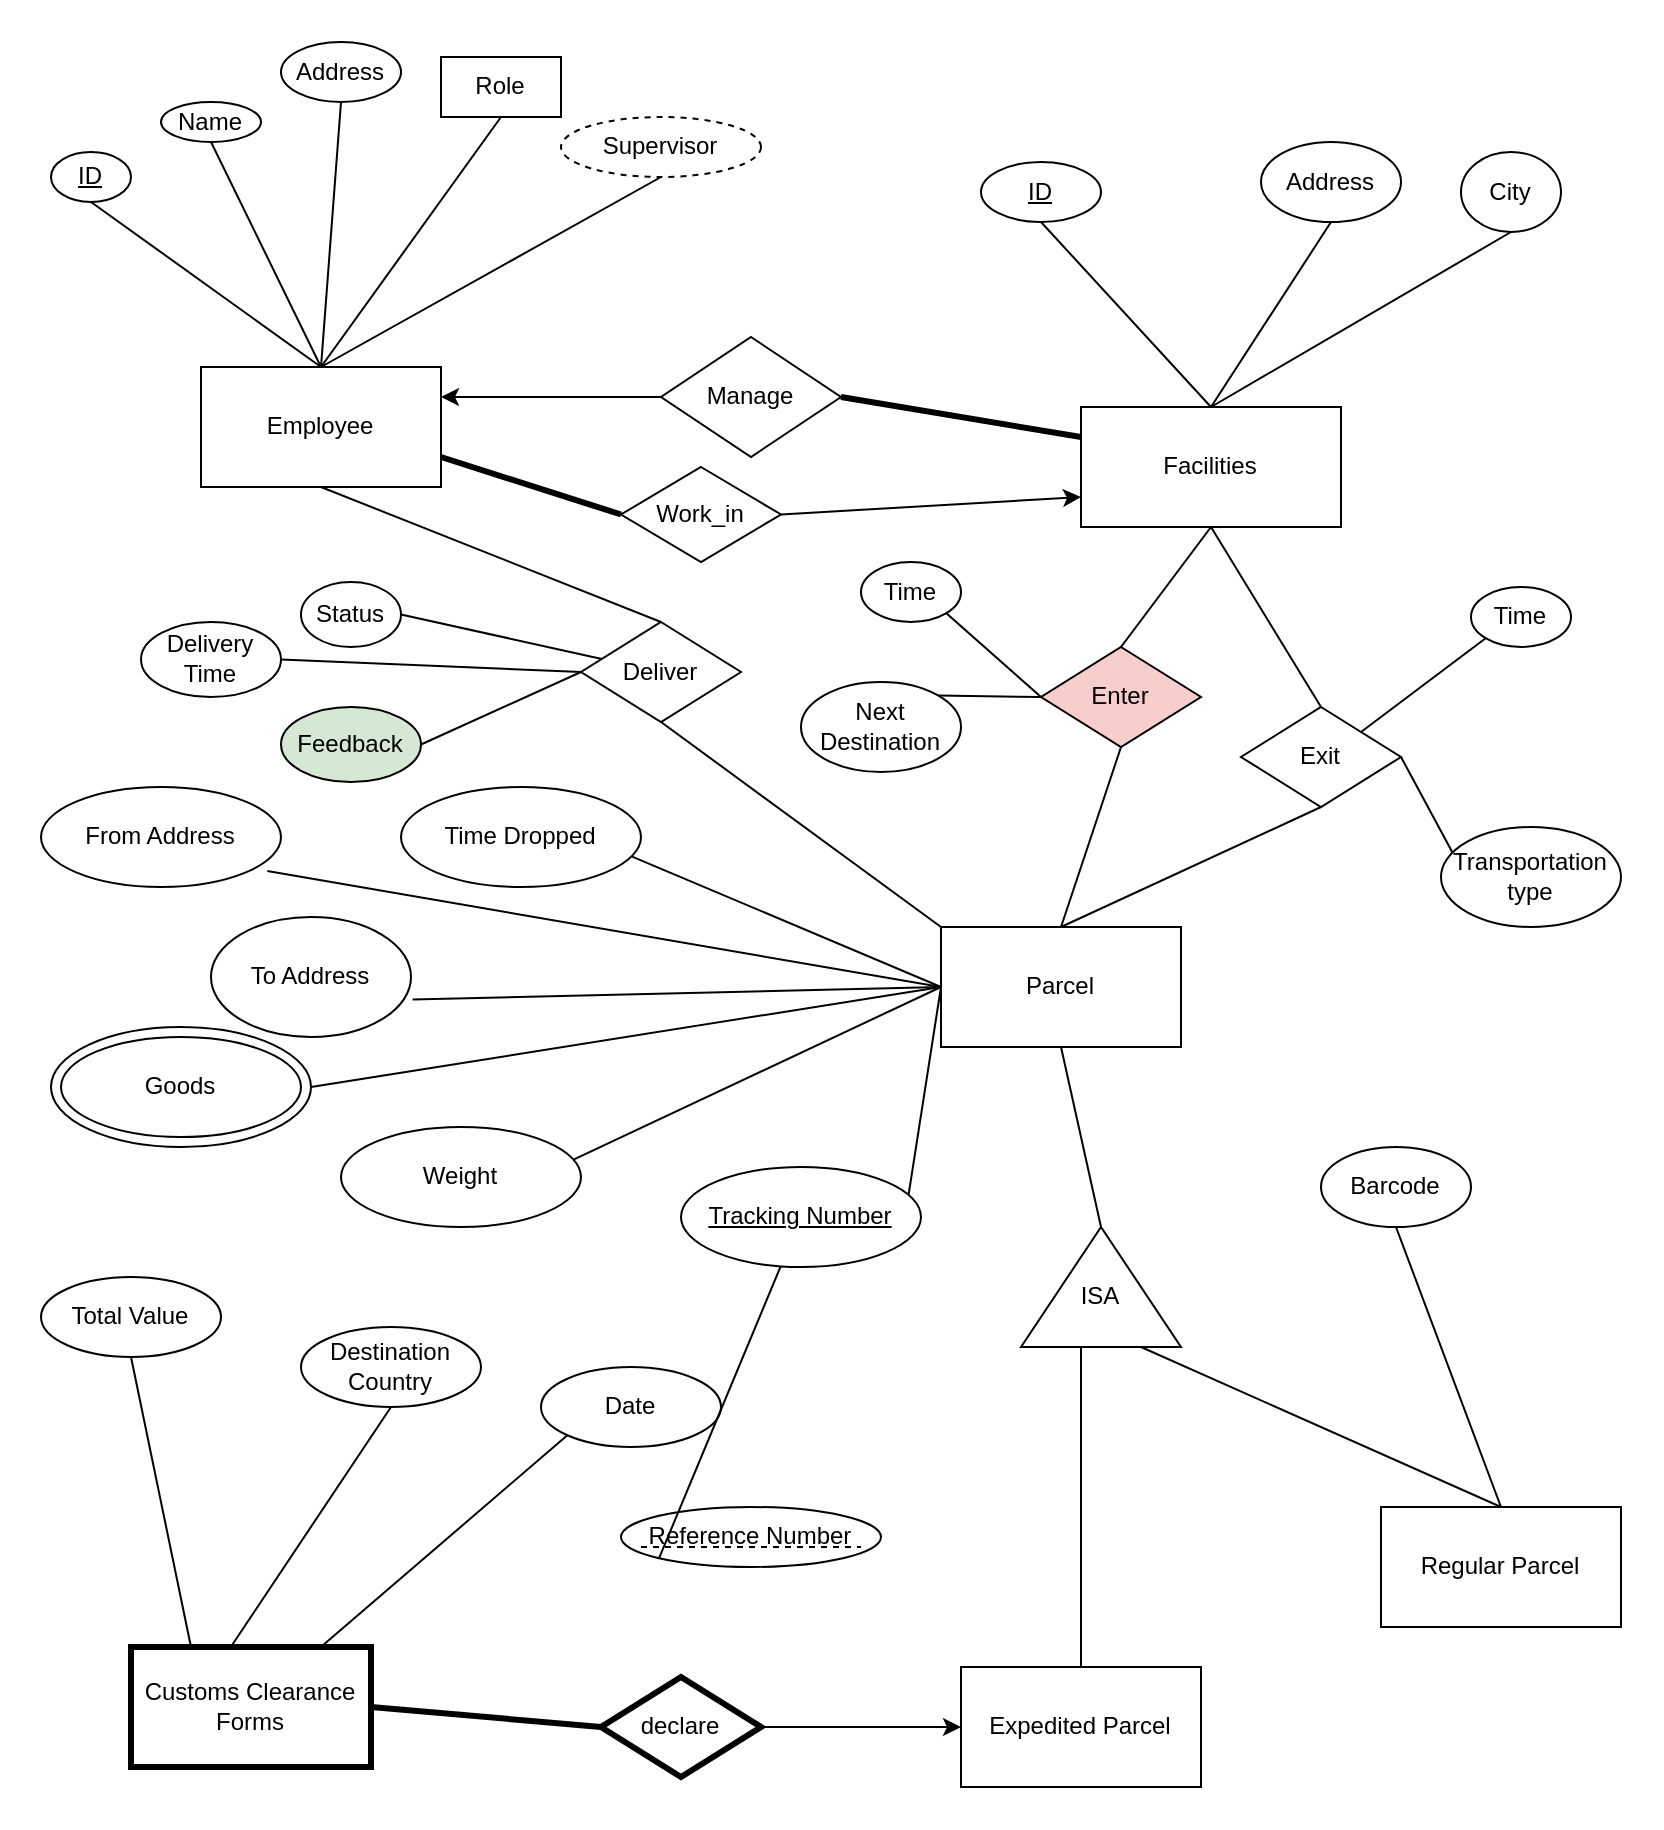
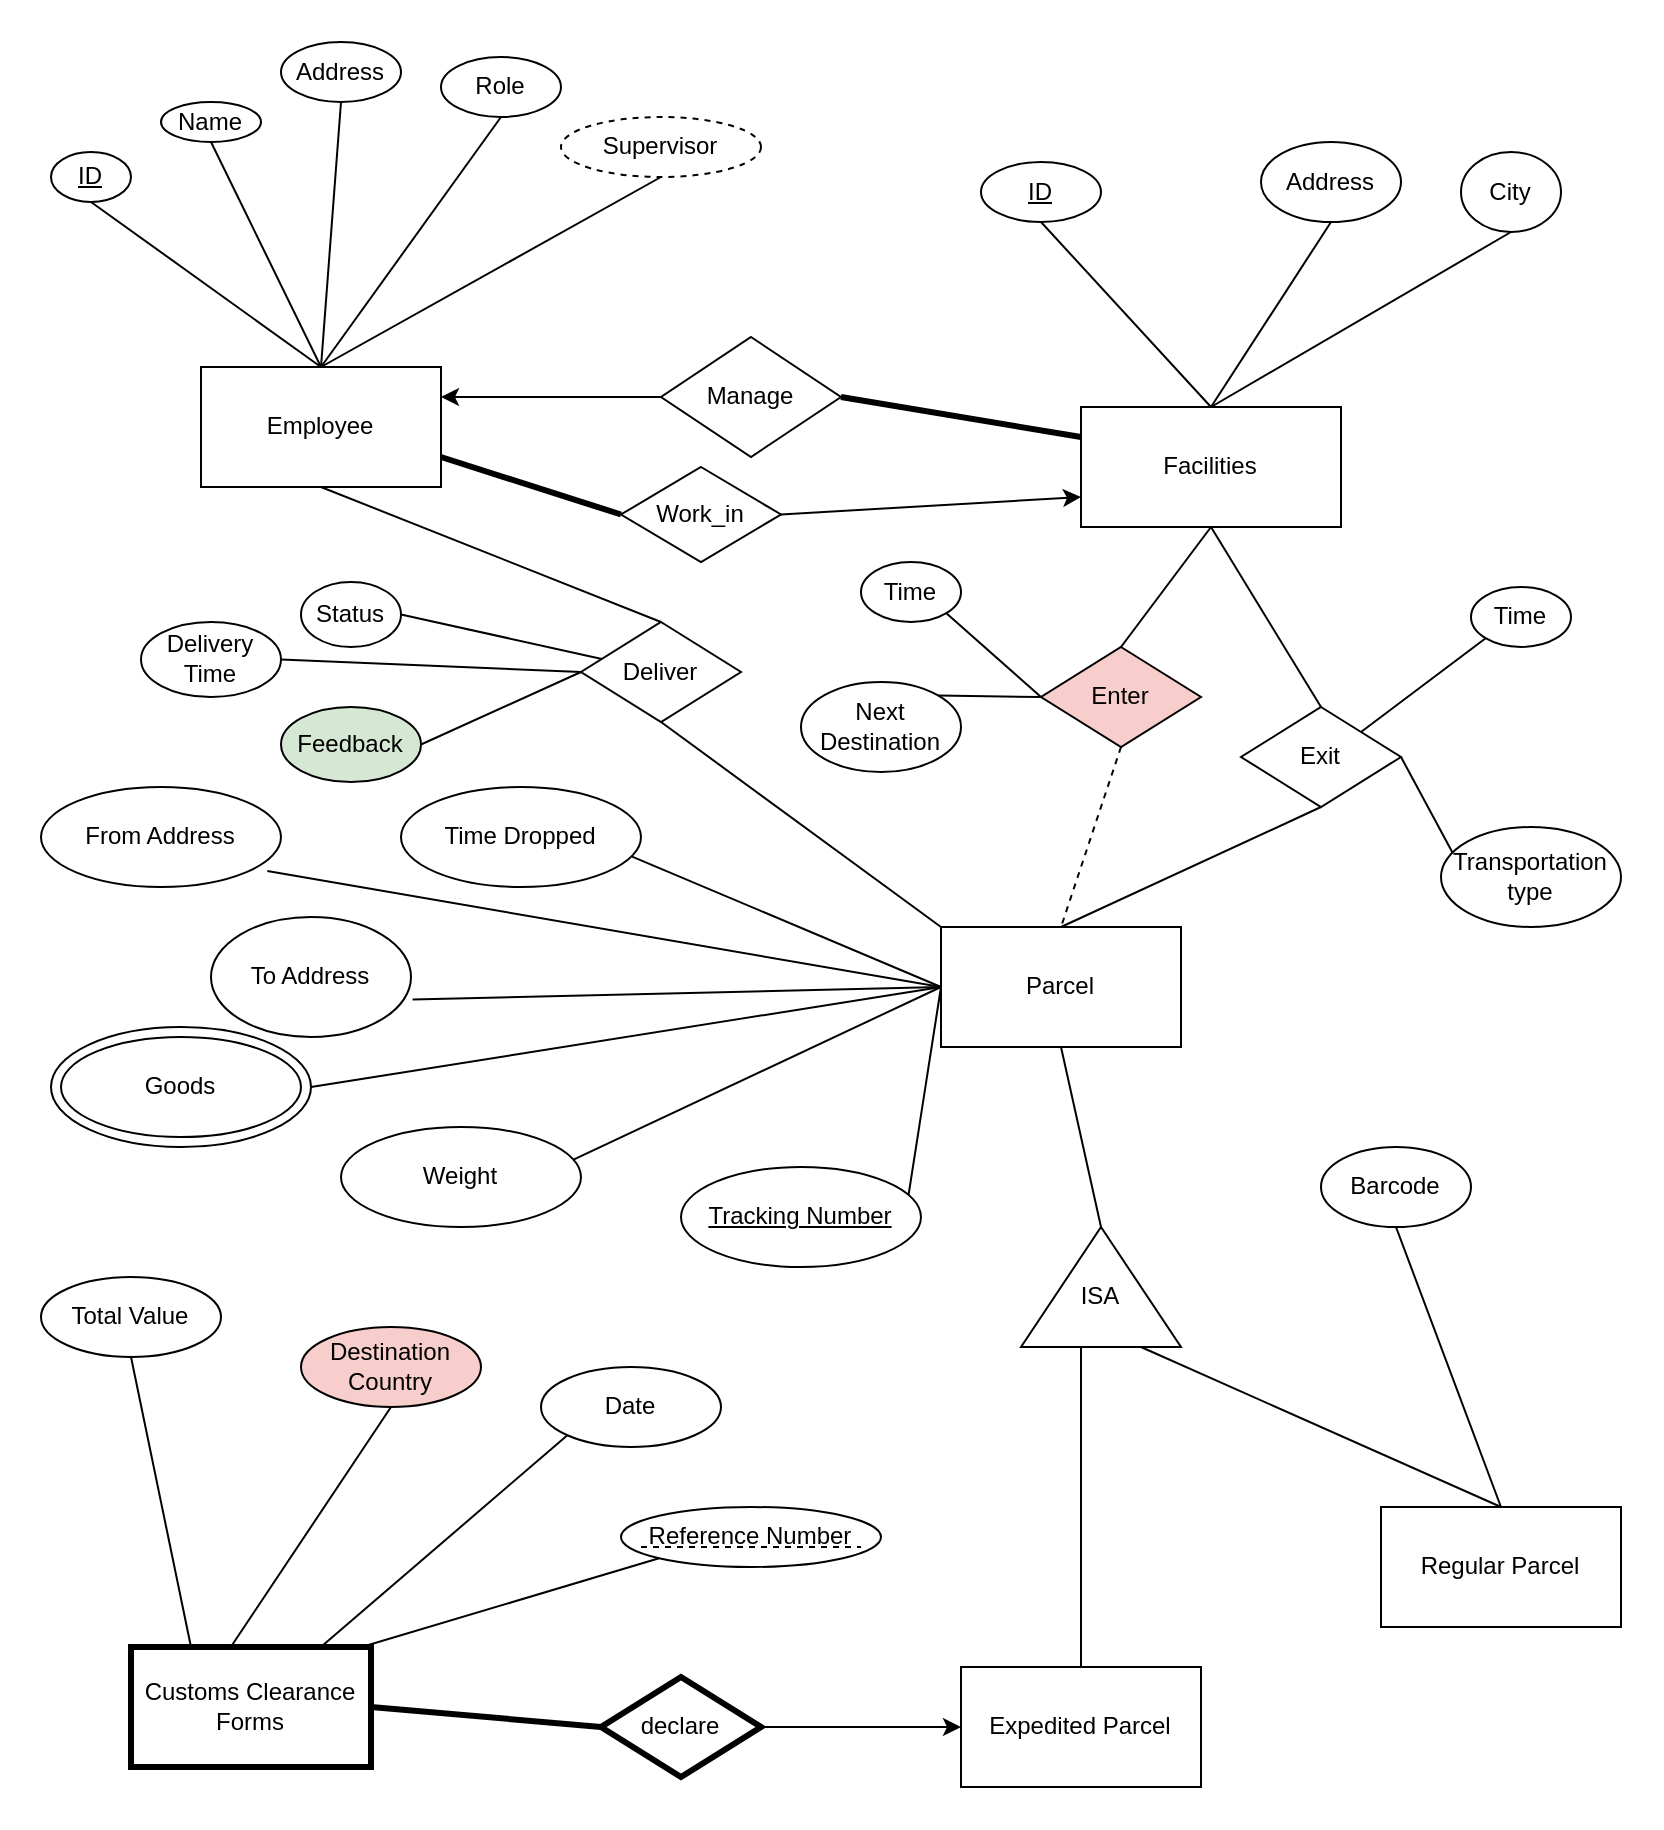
(501, 87) -> (501, 87)
(1091, 837) -> (1091, 837)
(391, 1367) -> (391, 1367)
(720, 1412) -> (514, 1602)
